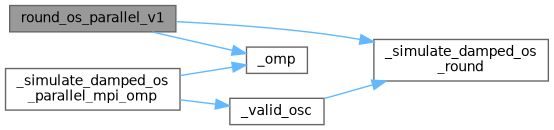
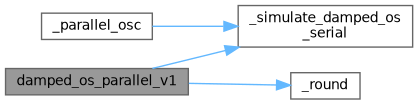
(93, 19) -> (97, 82)
(277, 60) -> (325, 86)
(461, 60) -> (325, 26)
(93, 89) -> none
(277, 111) -> (97, 26)
